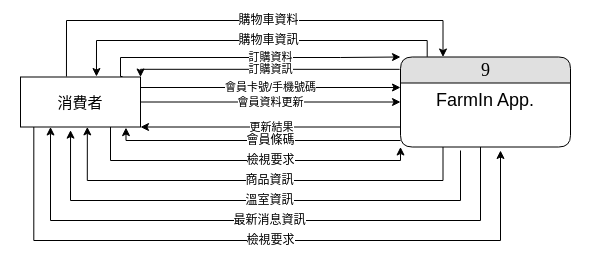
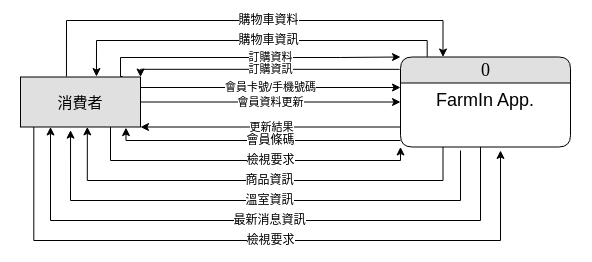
(486, 71) -> (486, 71)
(81, 102) -> (81, 102)
